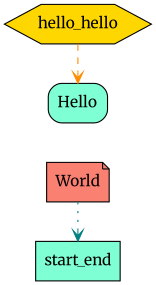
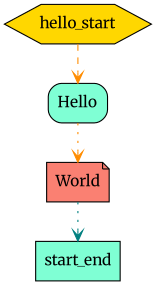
(78, 24) -> (78, 24)
none -> (78, 137)
